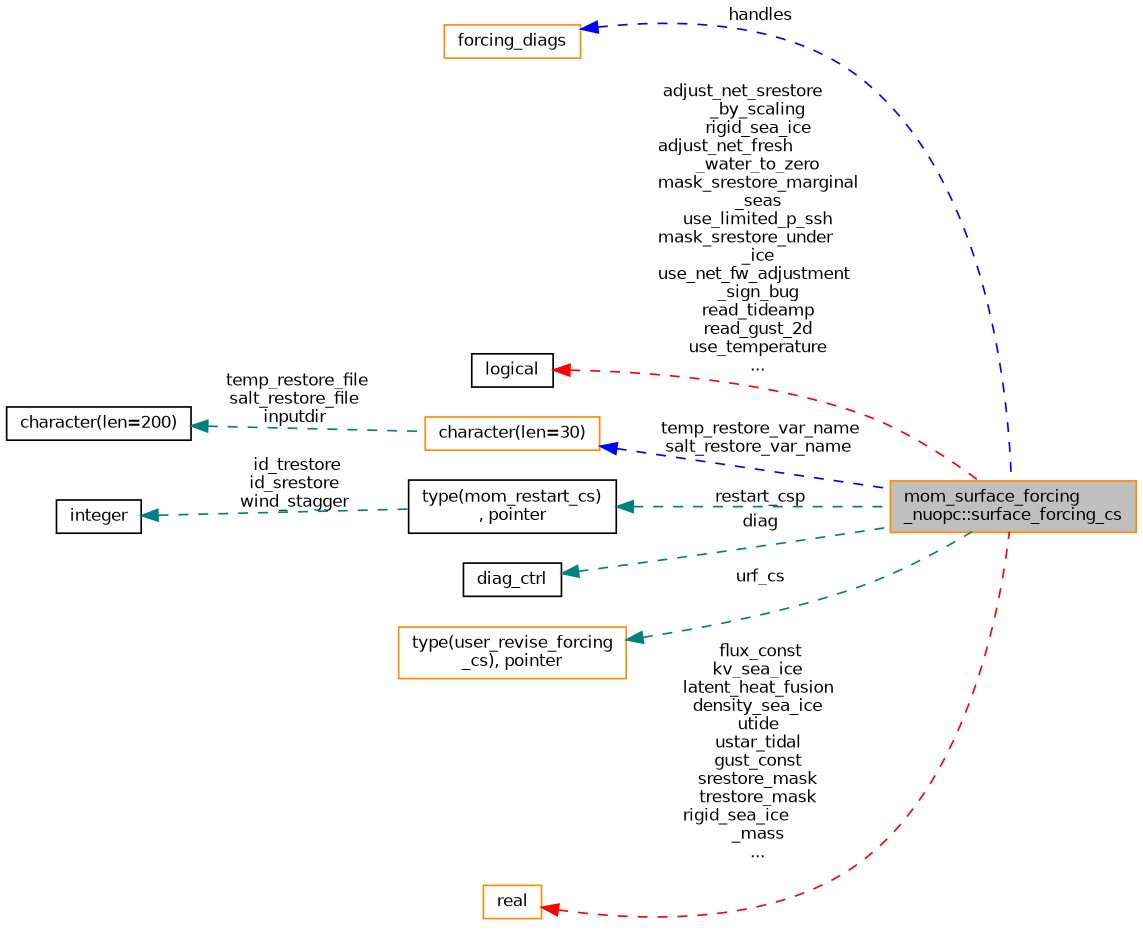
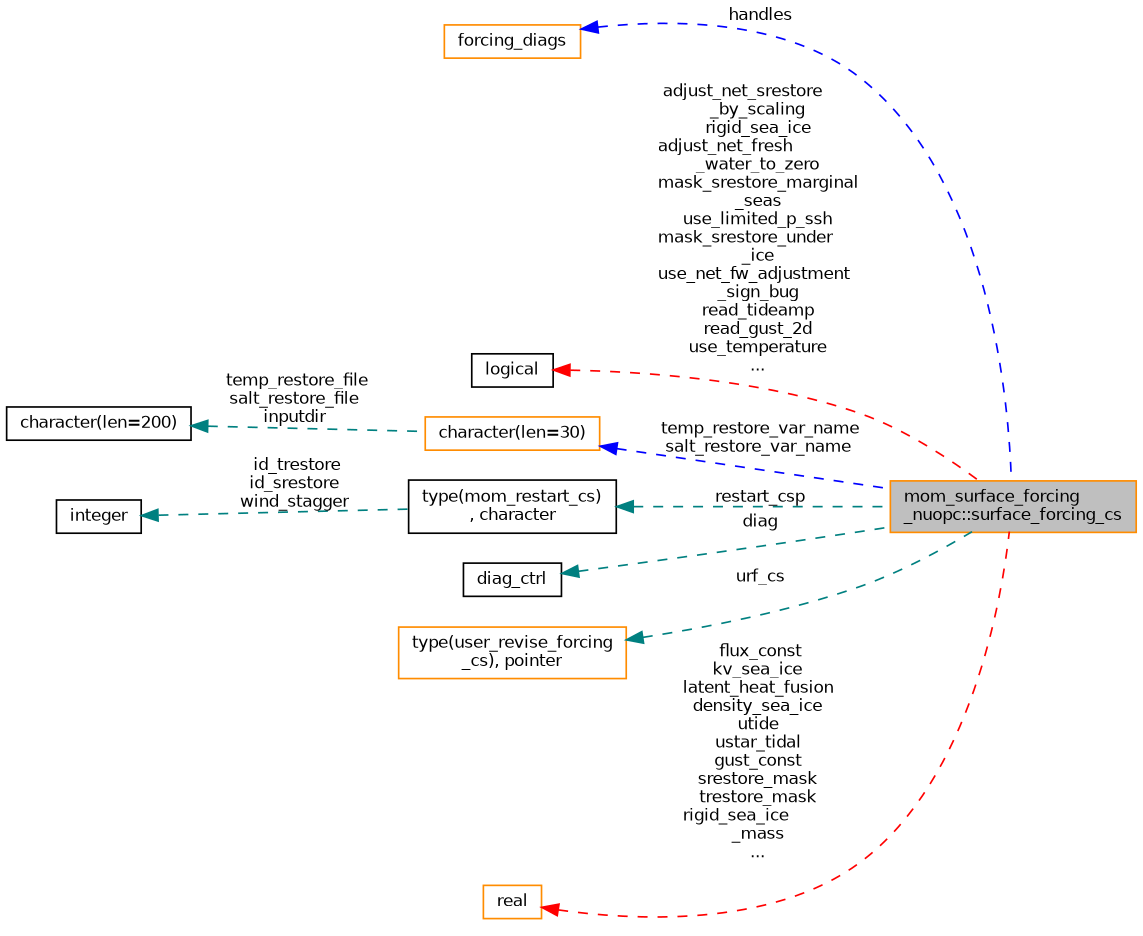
(512, 507) -> (512, 507)
